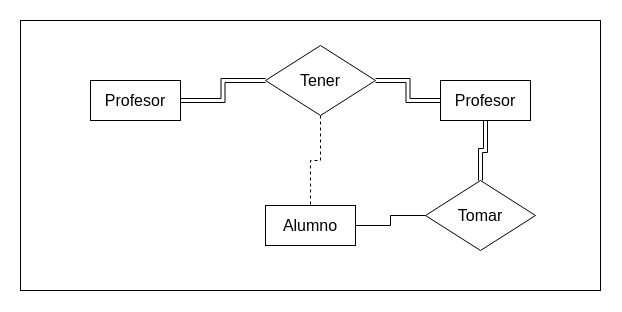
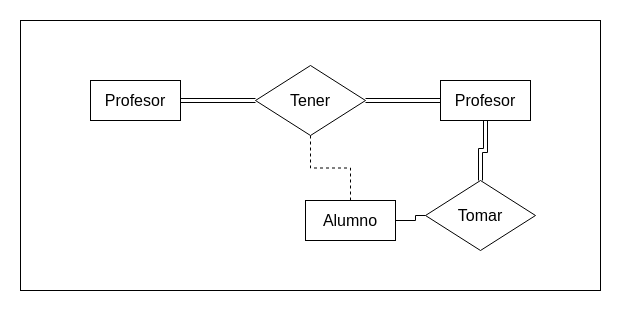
(321, 81) -> (311, 101)
(311, 226) -> (351, 221)
